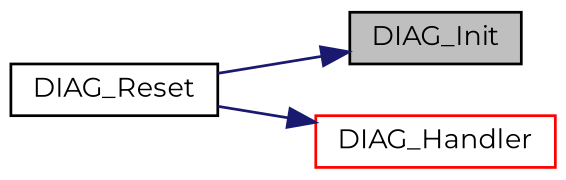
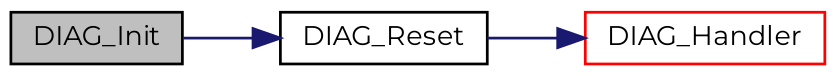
(270, 65) -> (218, 38)
